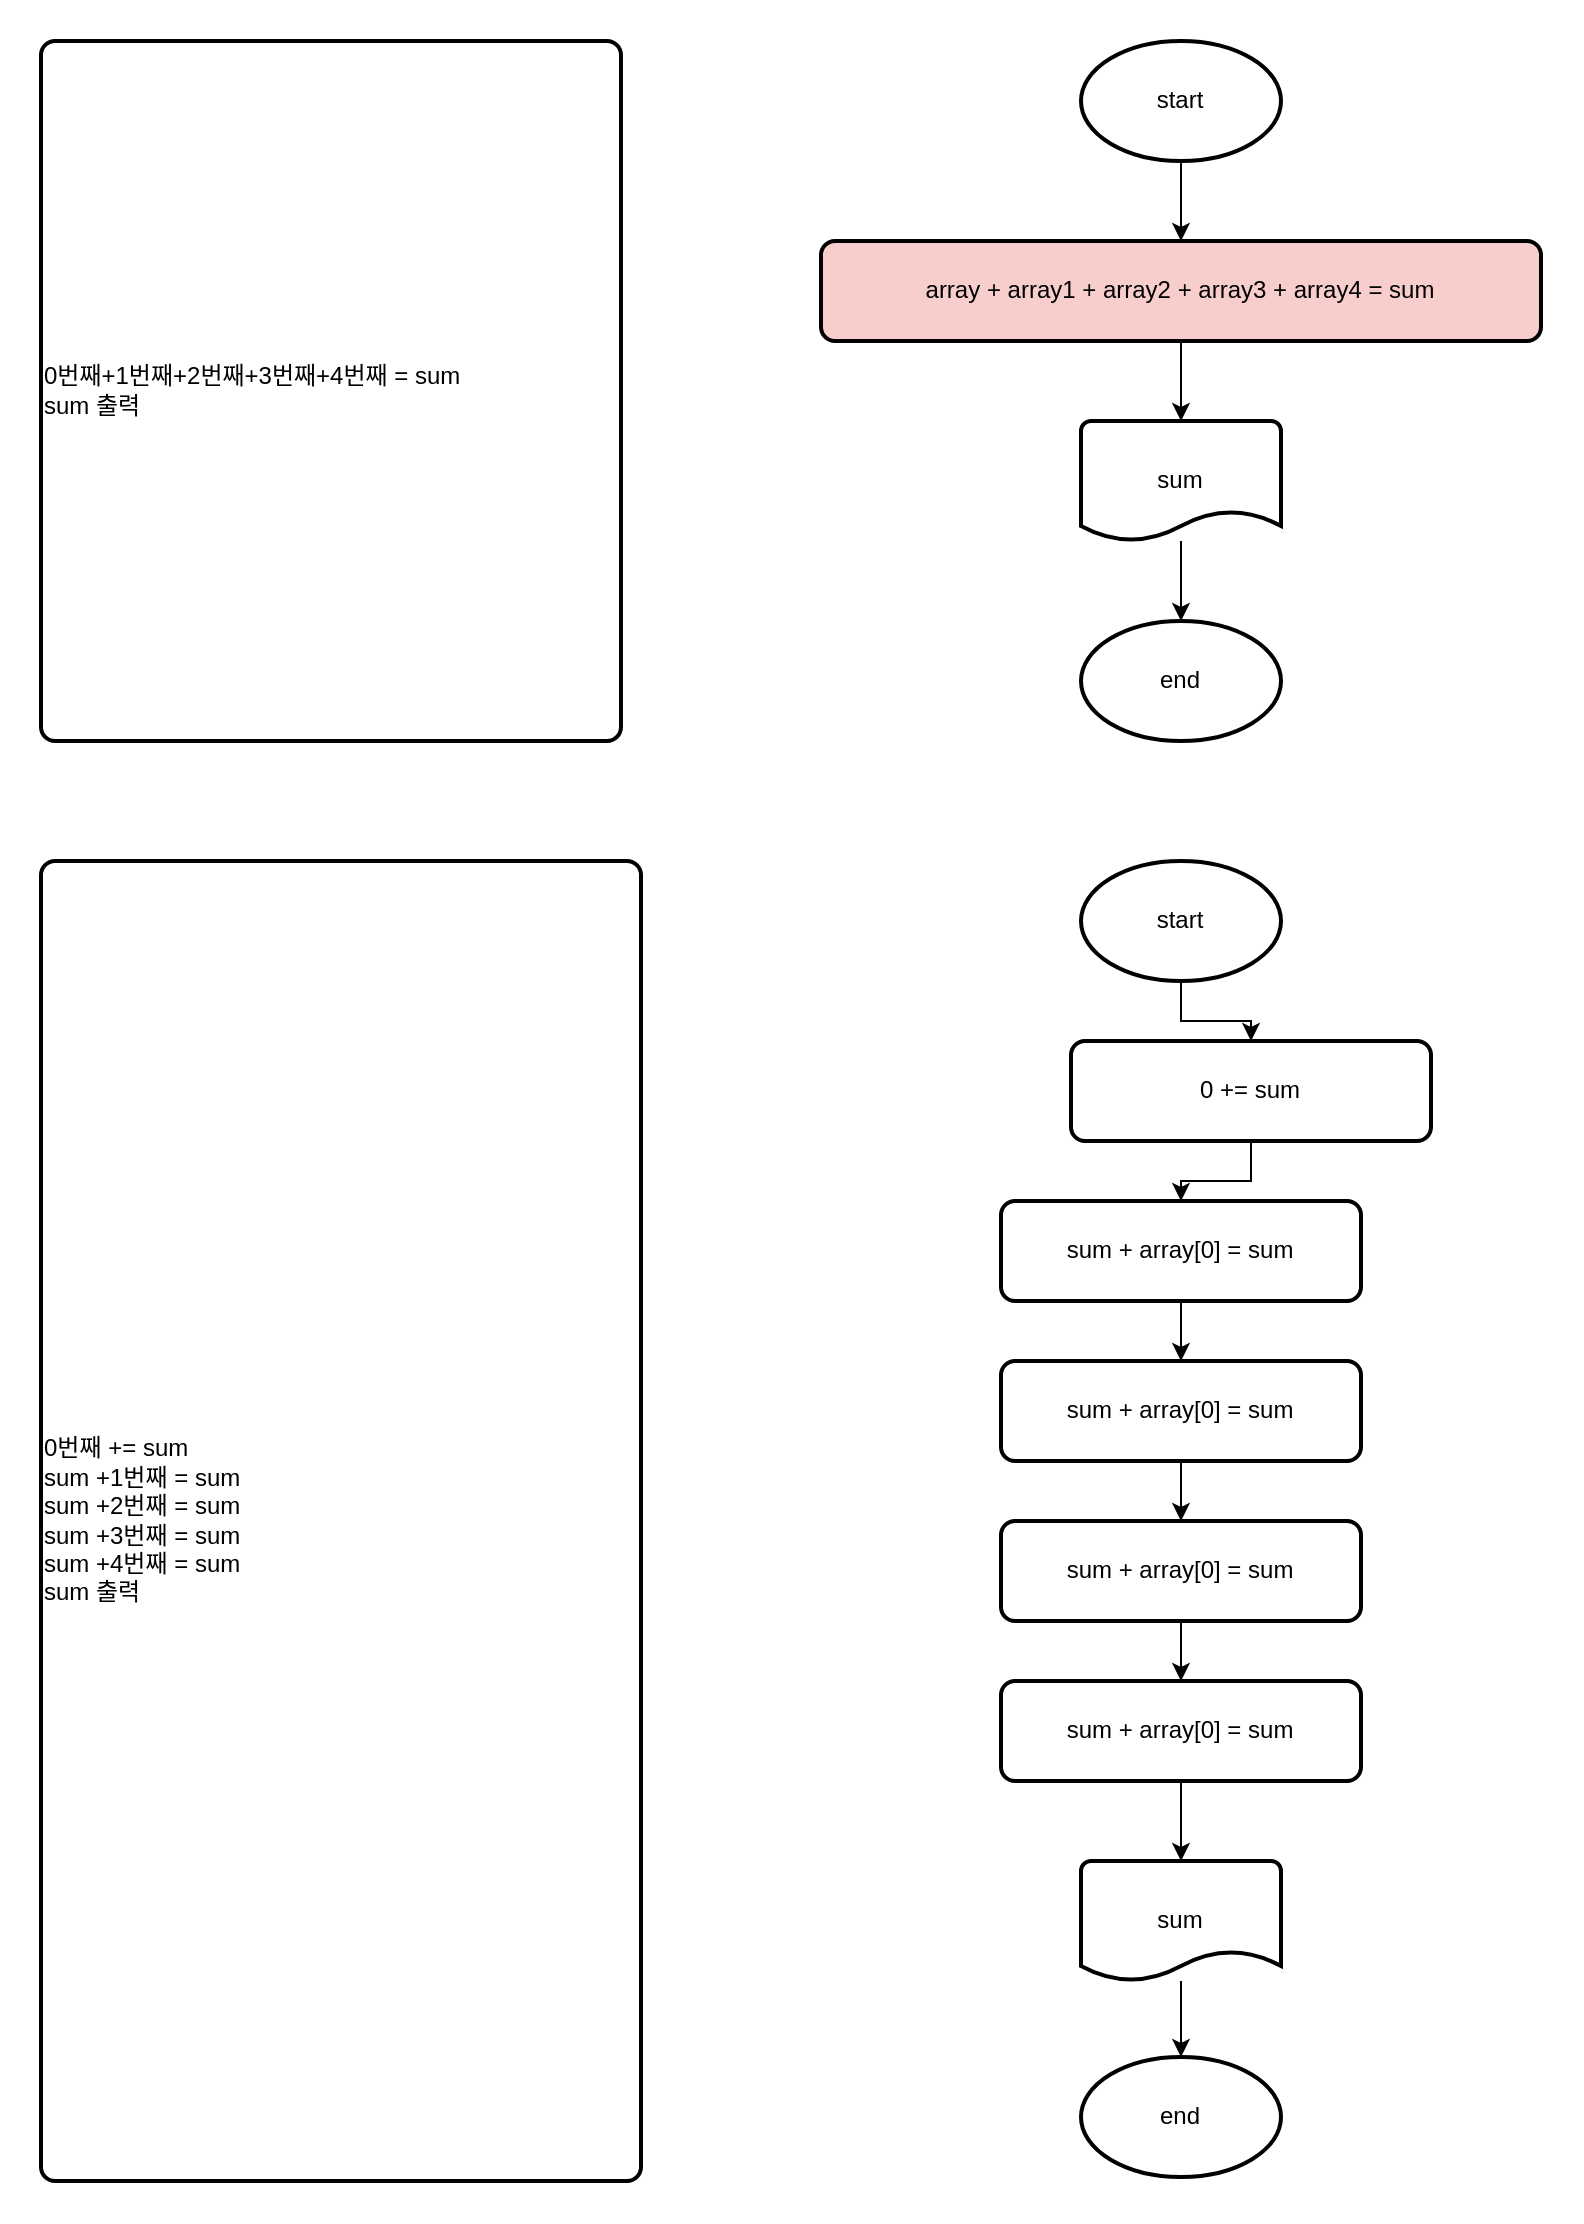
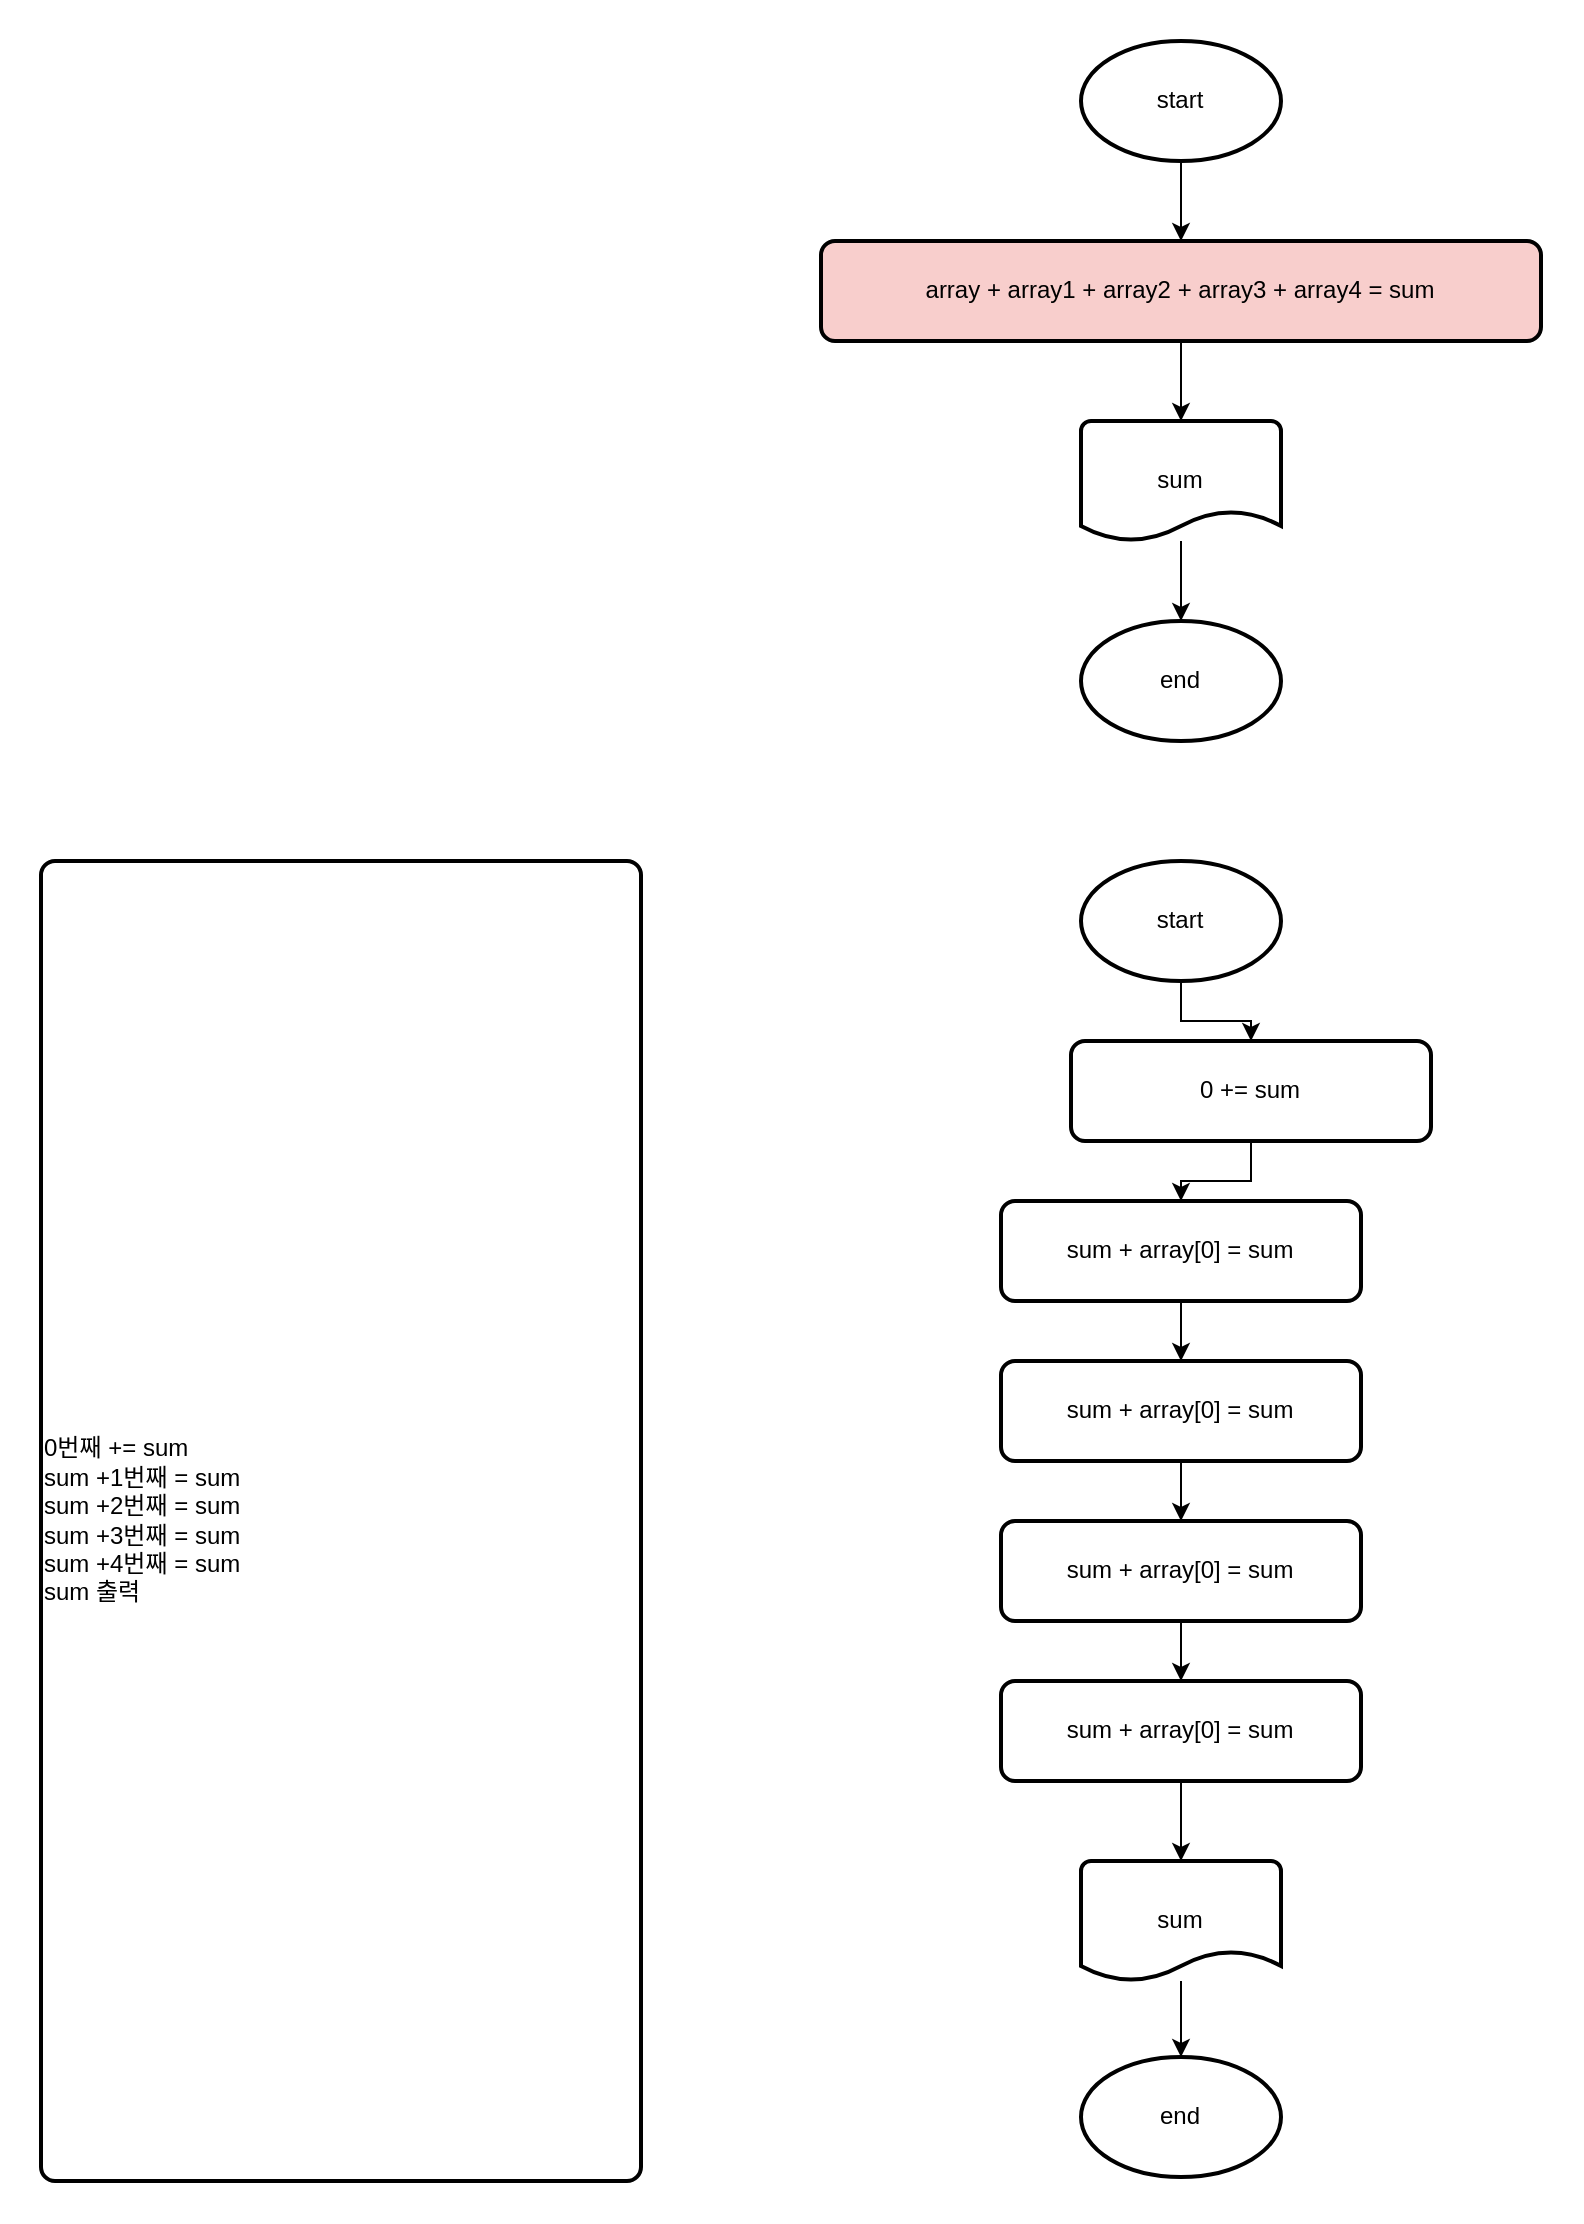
(331, 391) -> none
